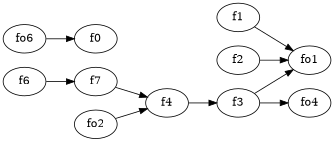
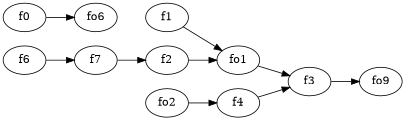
(56, 39) -> (56, 17)
(271, 84) -> (270, 70)
(128, 91) -> (128, 60)
(310, 103) -> (381, 82)
